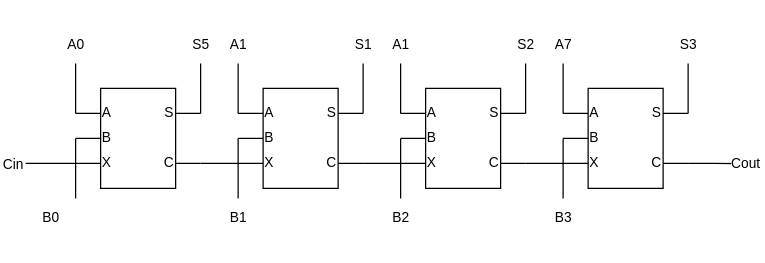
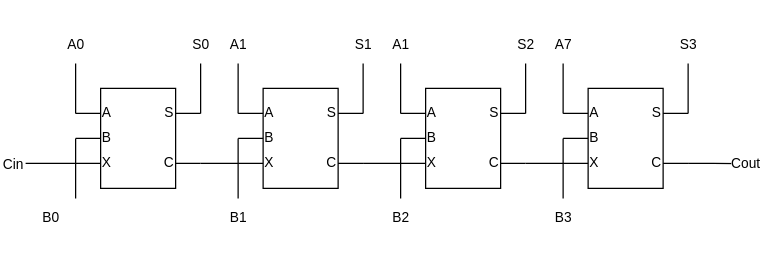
(201, 44) -> (201, 44)
